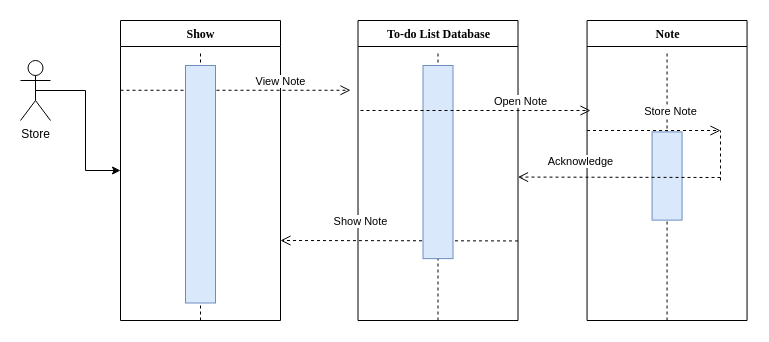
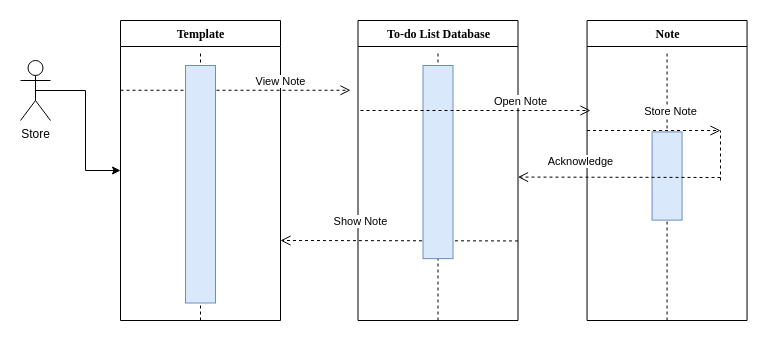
(201, 35) -> (201, 35)
